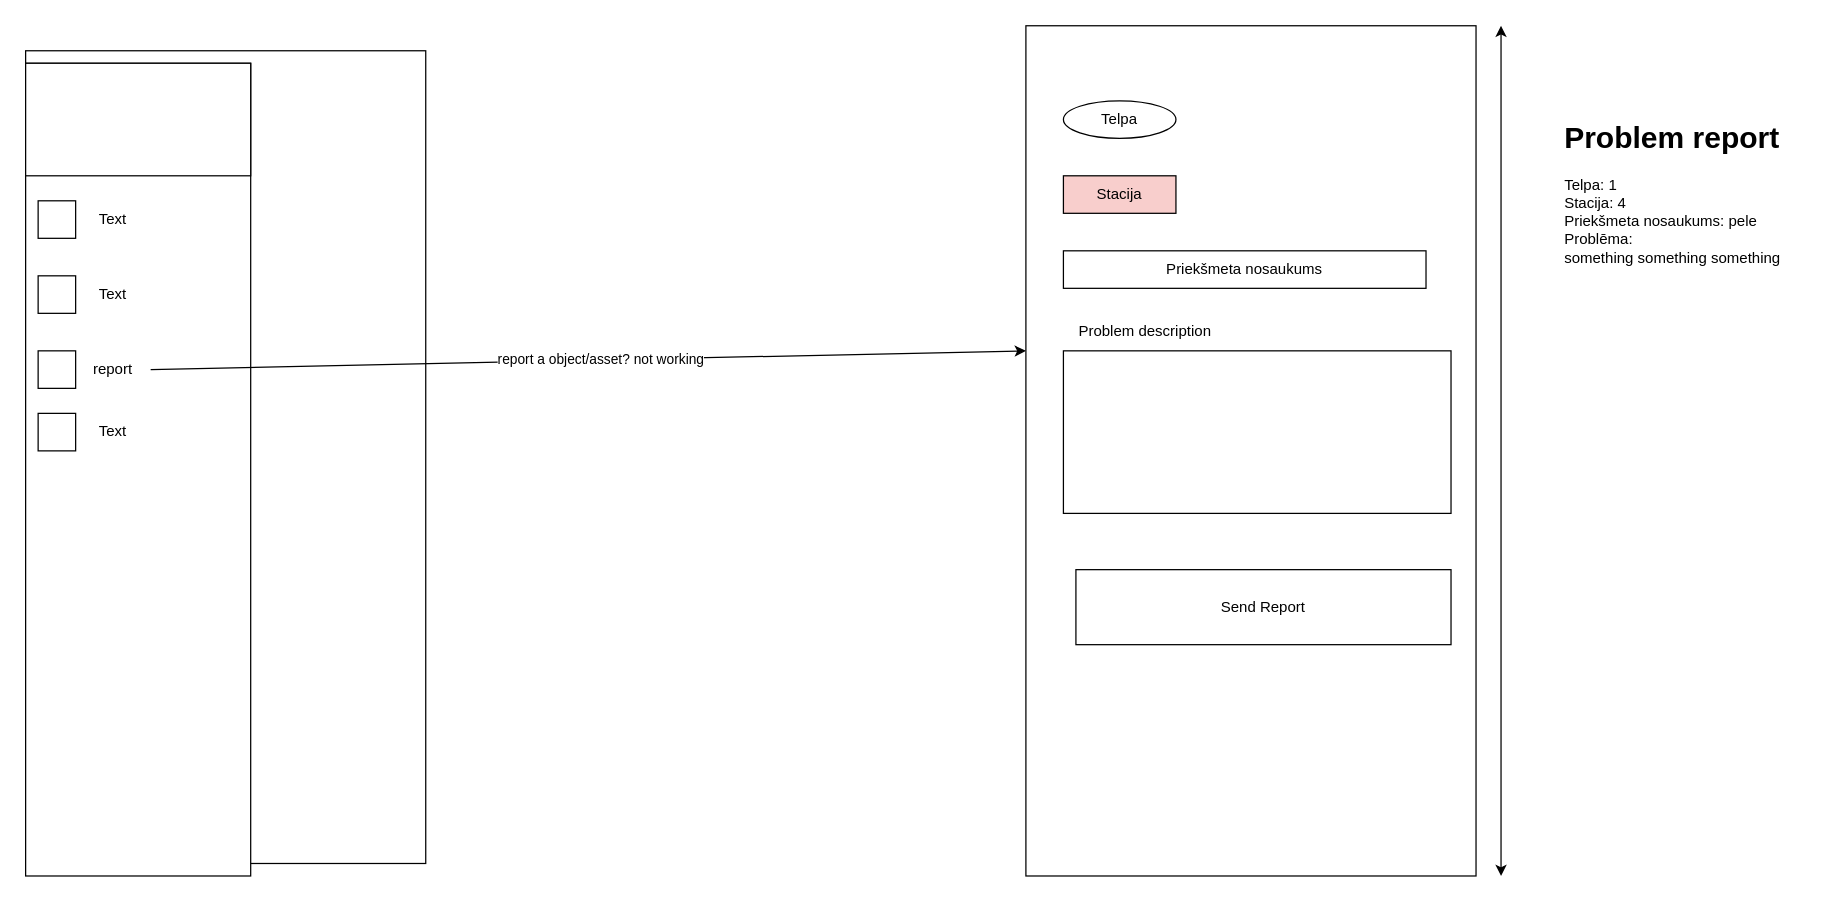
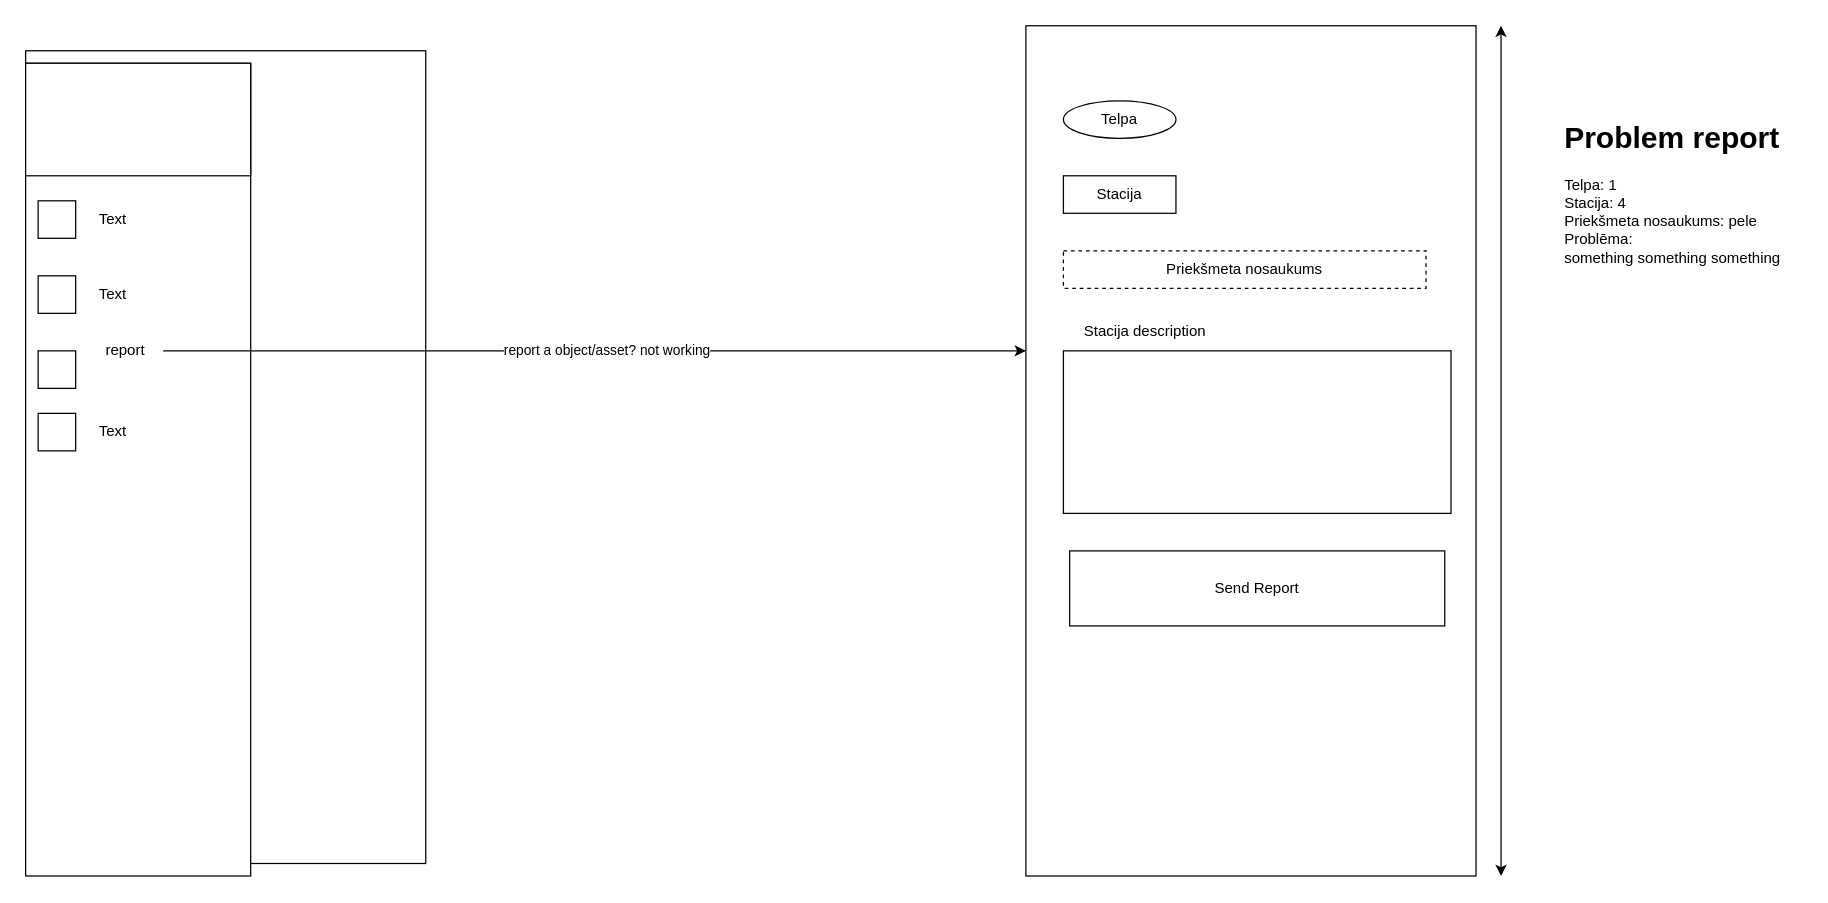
(1119, 194) -> (1119, 194)
(1244, 269) -> (1244, 269)
(1145, 332) -> (1145, 332)
(113, 369) -> (126, 351)
(1263, 607) -> (1257, 588)
